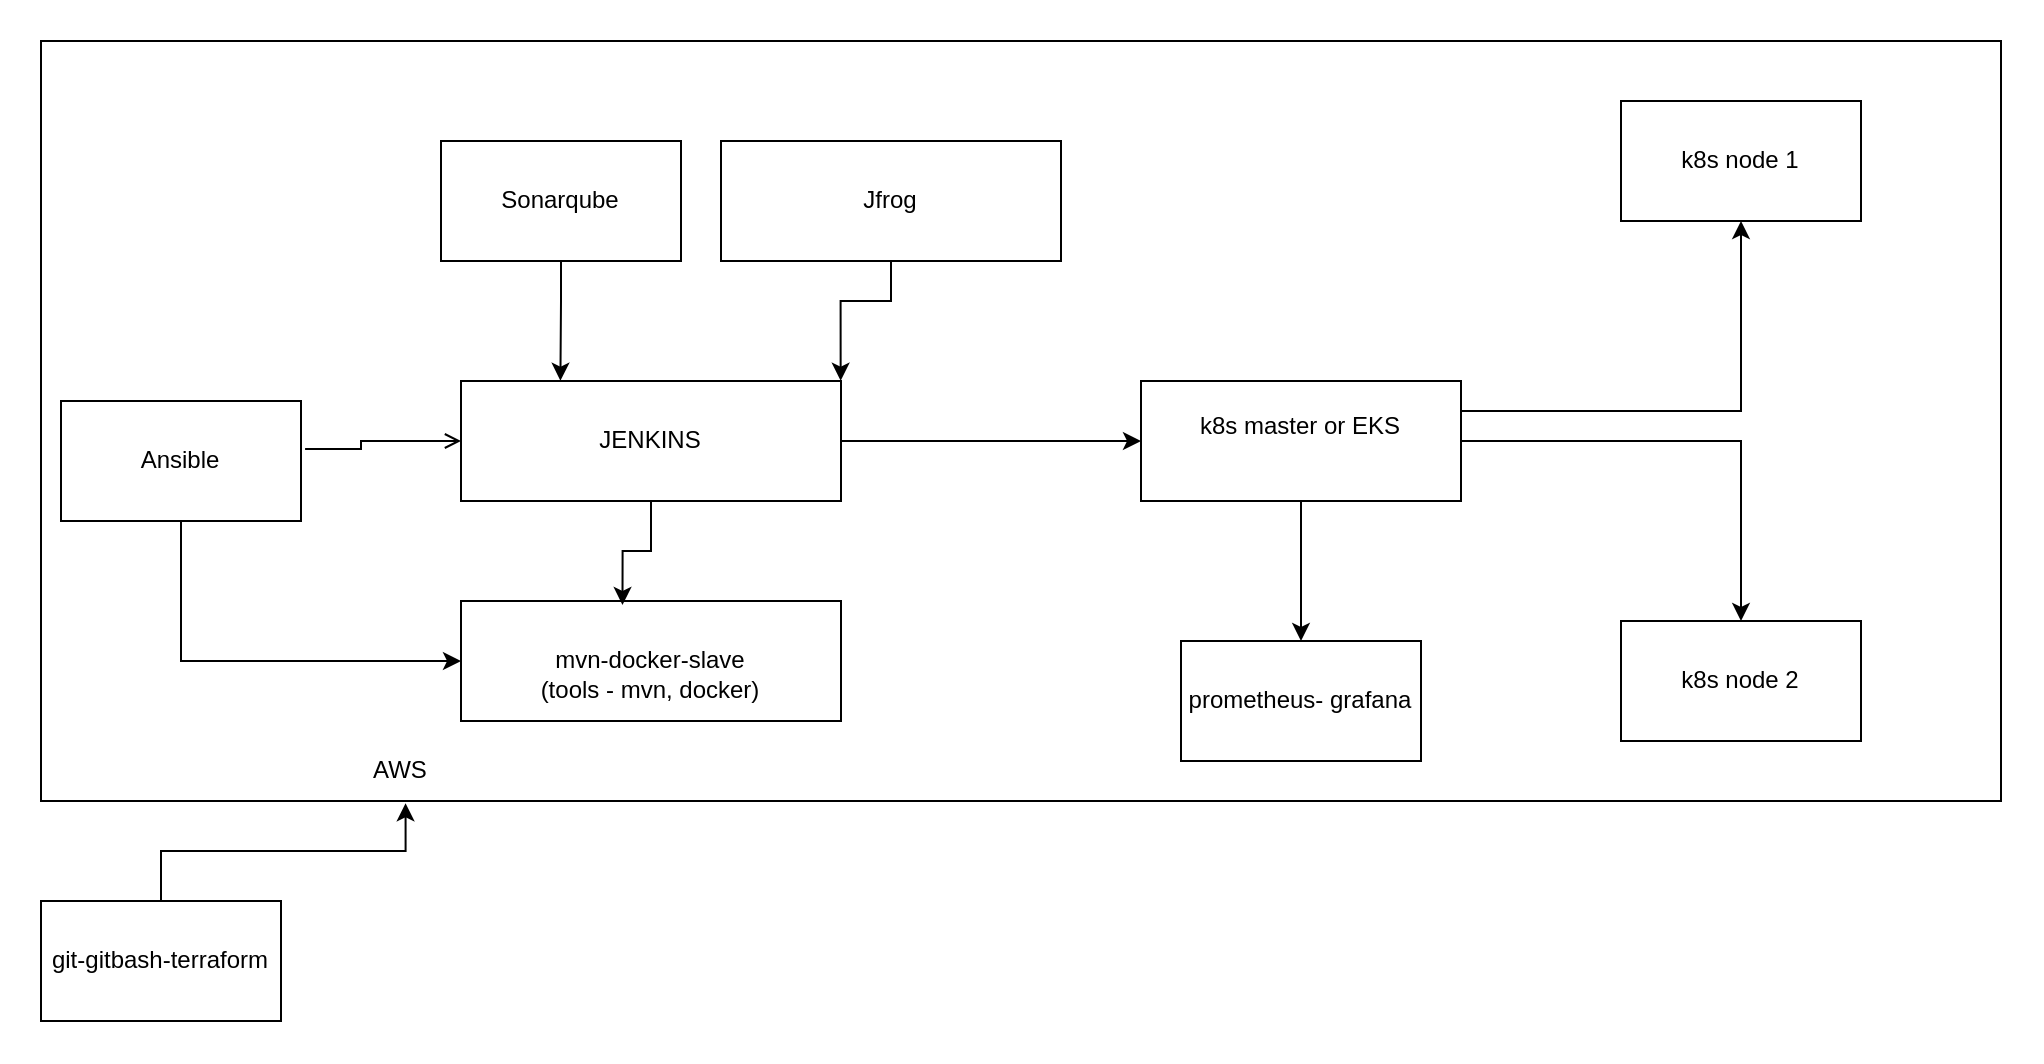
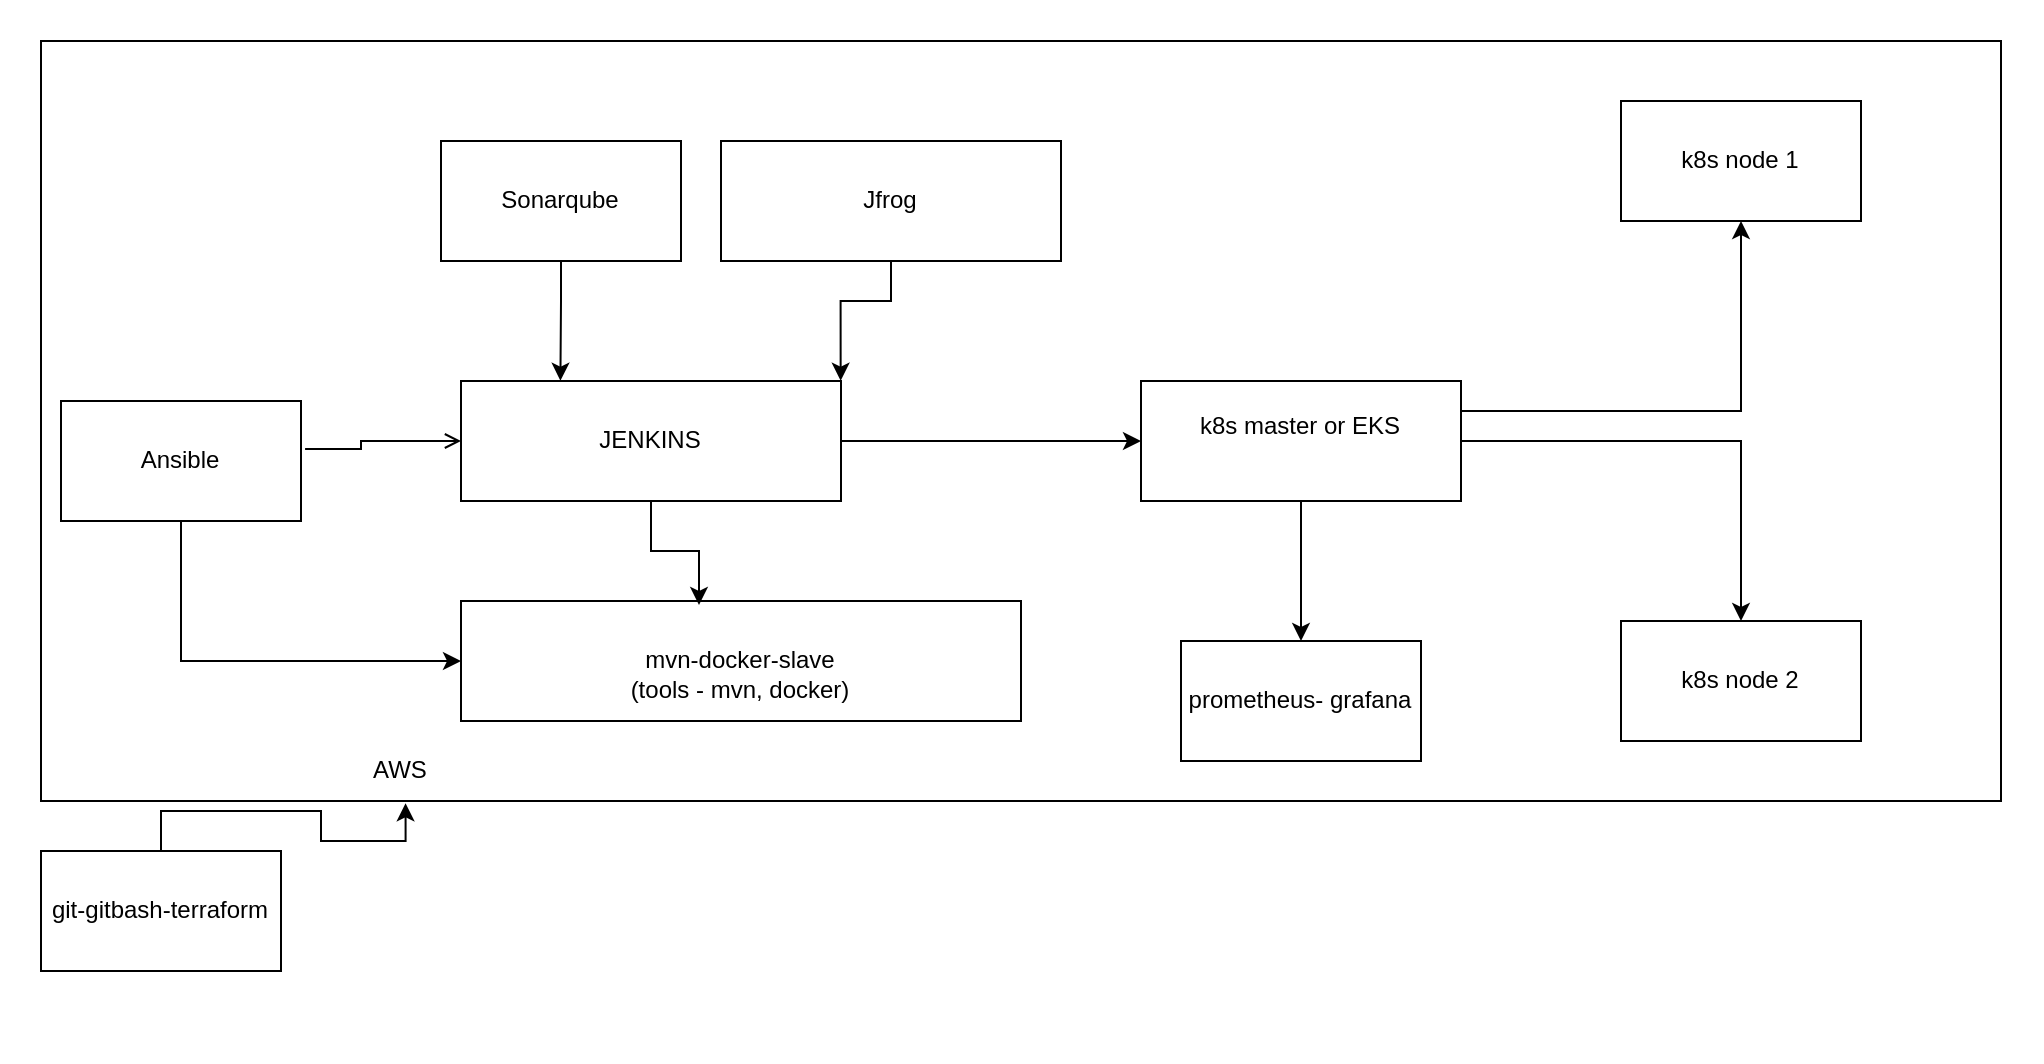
(651, 661) -> (741, 661)
(161, 961) -> (161, 911)
